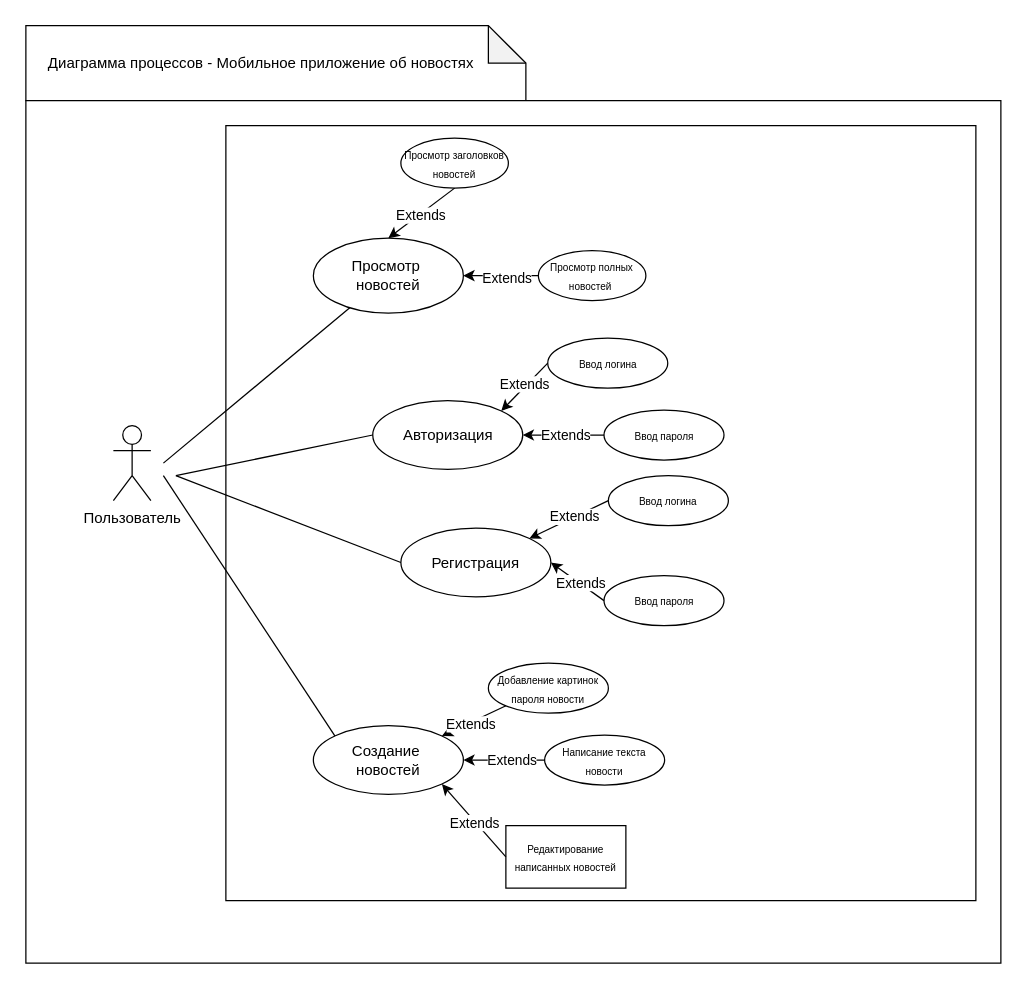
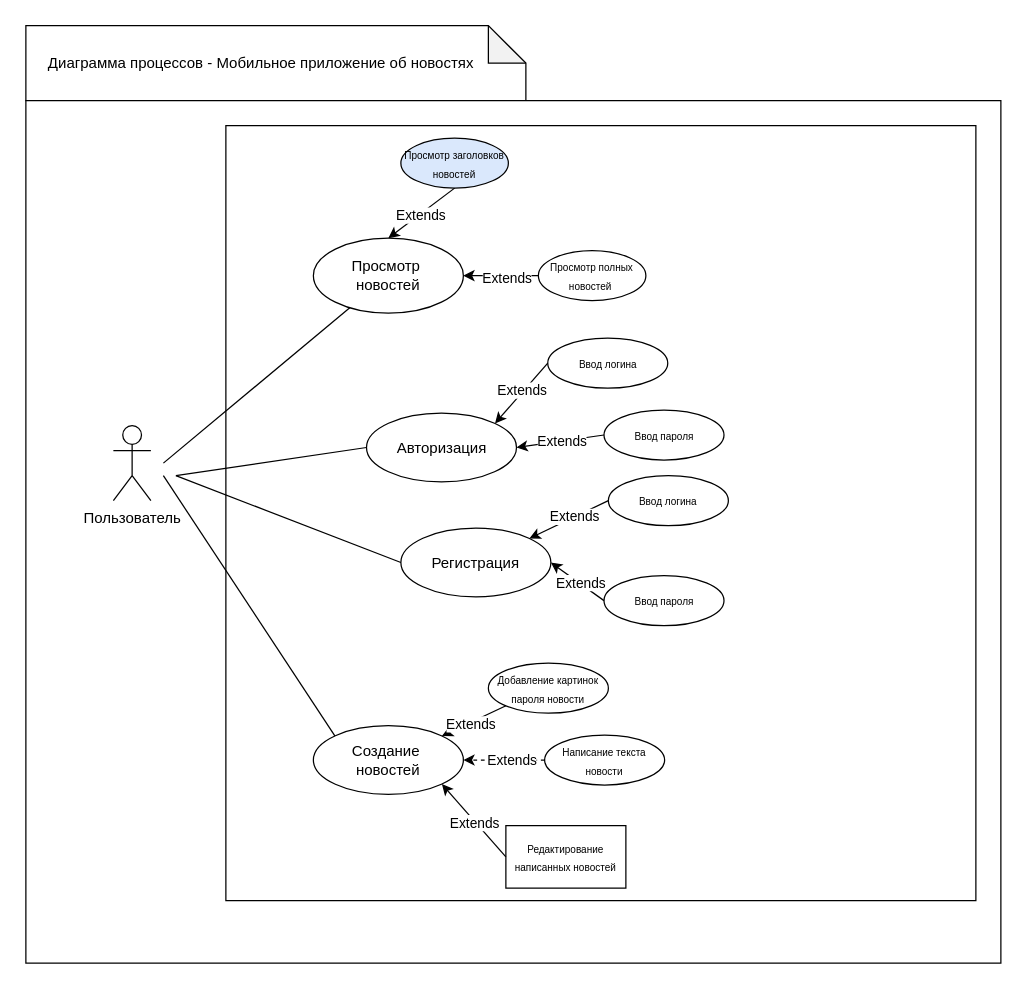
(454, 163) -> (454, 163)
(448, 435) -> (441, 448)
(480, 760) -> (480, 760)
